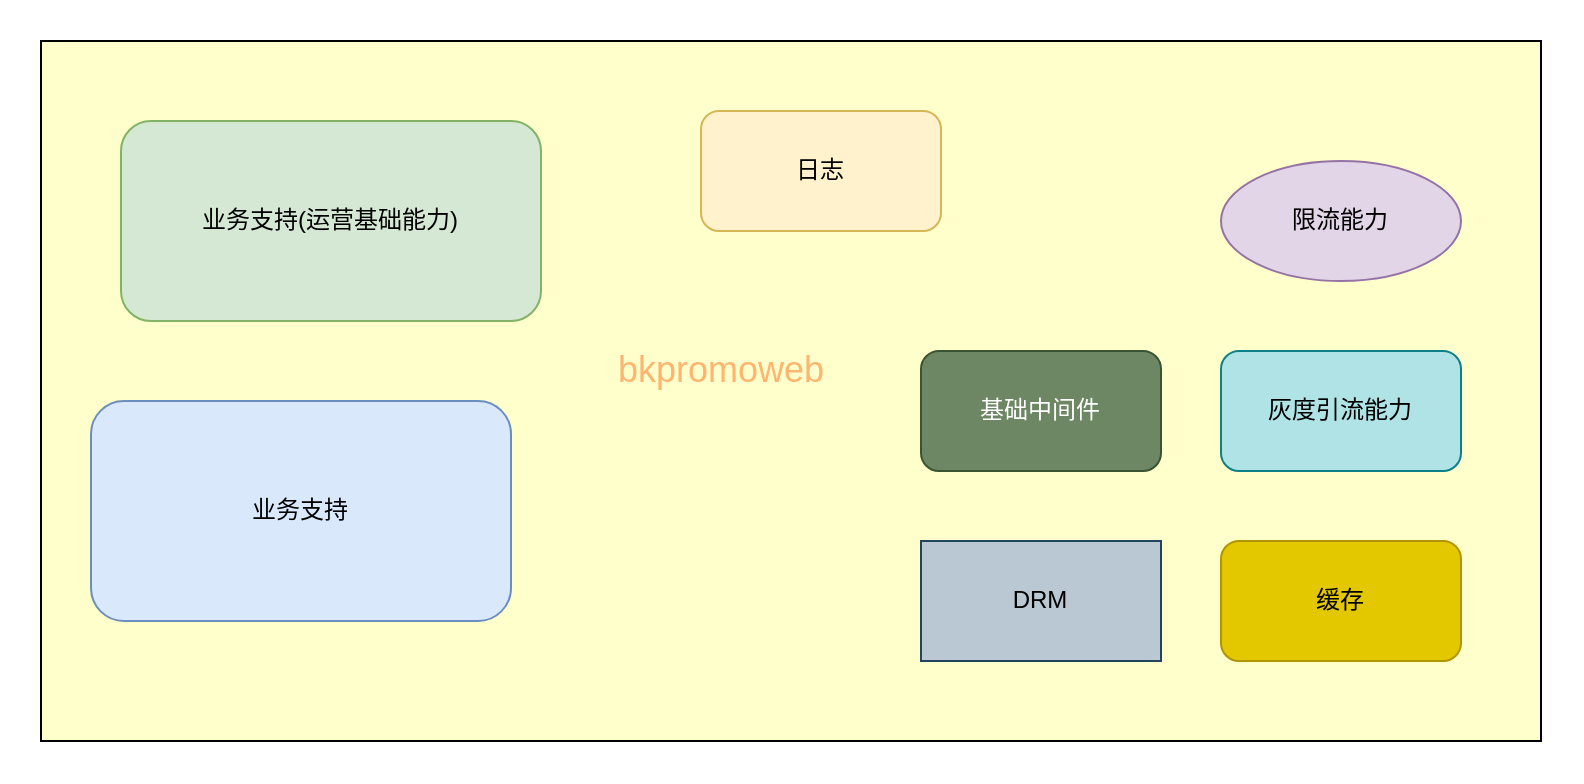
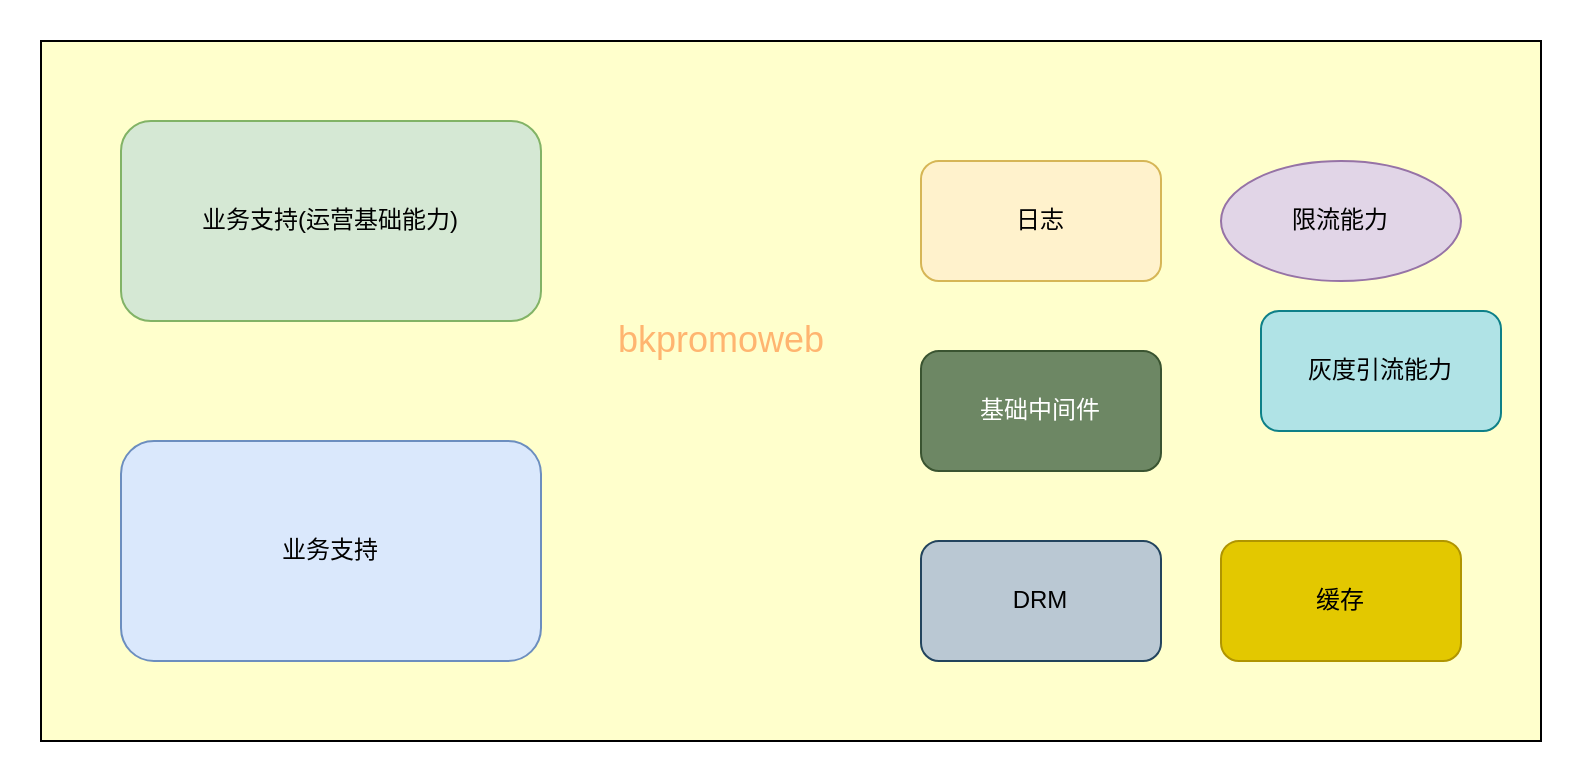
(821, 171) -> (1041, 221)
(721, 371) -> (721, 341)
(1341, 411) -> (1381, 371)
(301, 511) -> (331, 551)
(1041, 601) -> (1041, 601)
